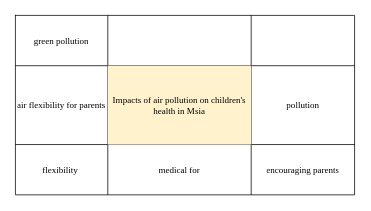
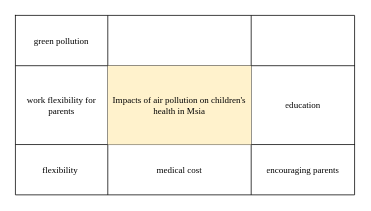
(62, 105) -> (62, 105)
(303, 105) -> (303, 105)
(179, 170) -> (179, 170)
